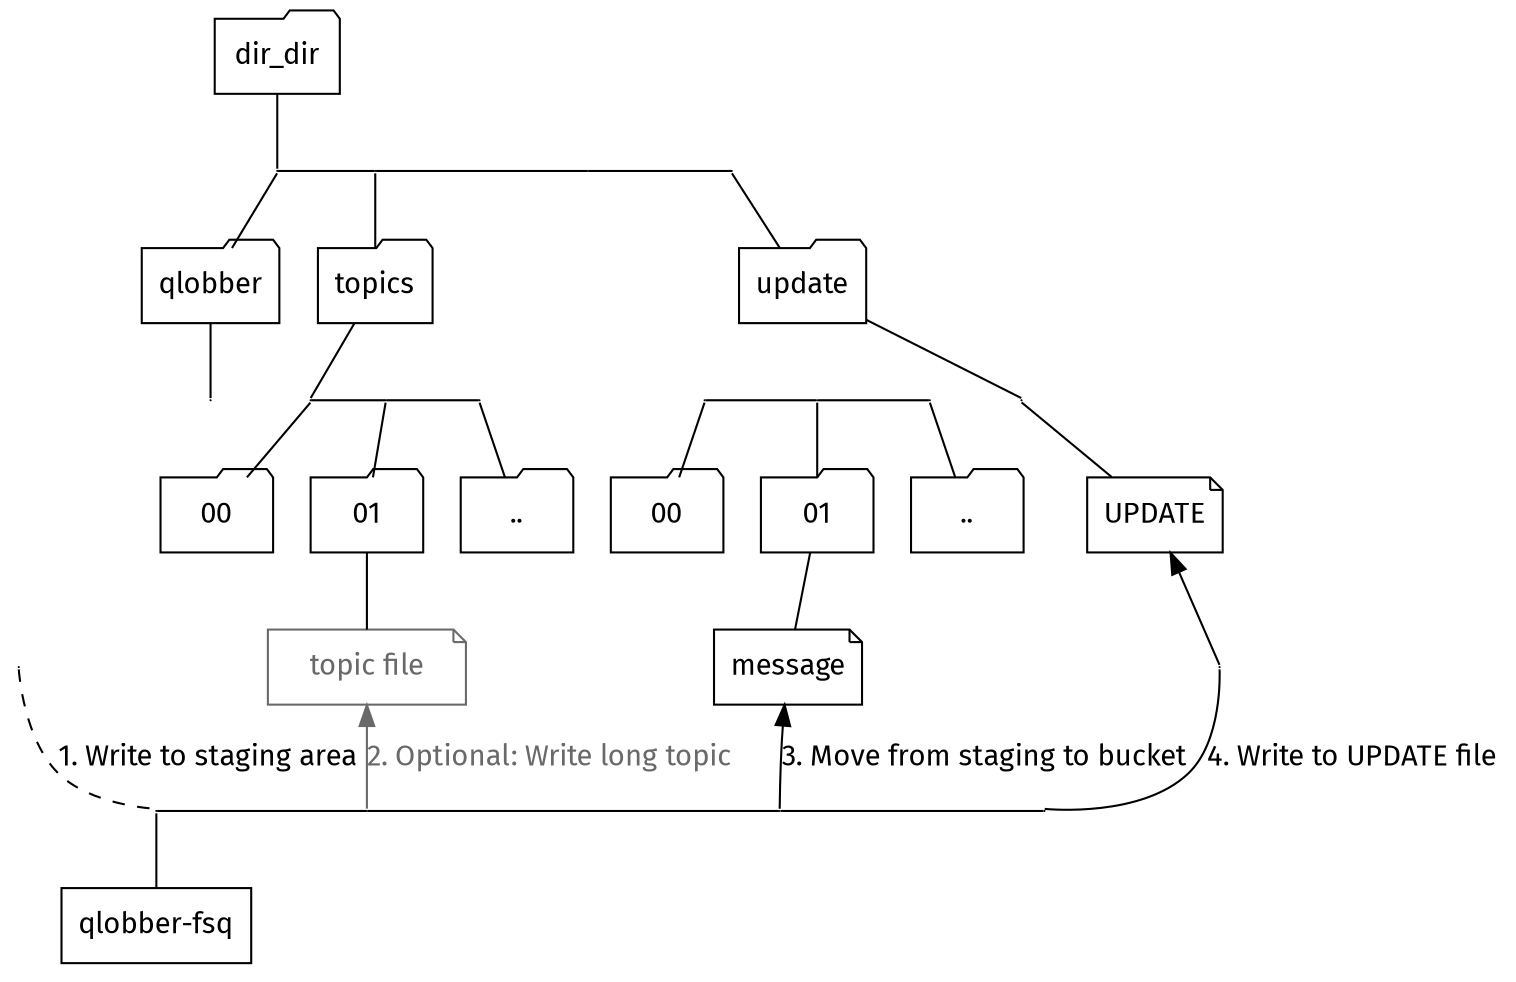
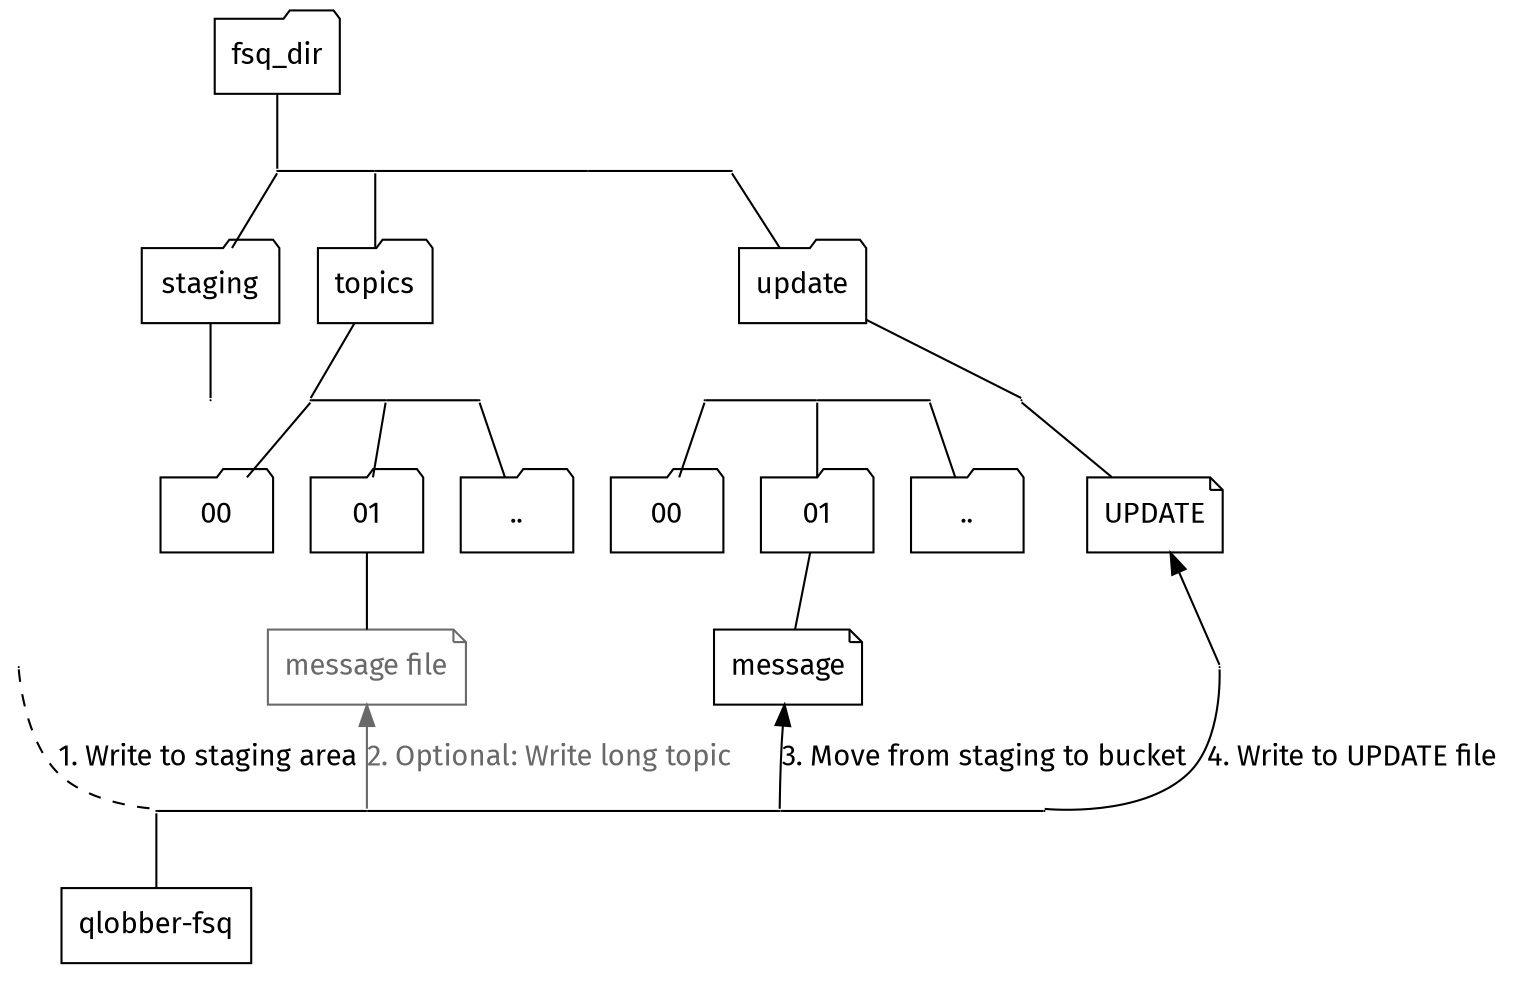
(277, 56) -> (277, 56)
(211, 286) -> (211, 286)
(367, 667) -> (367, 667)
